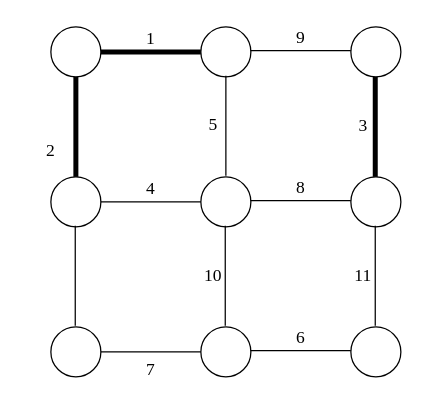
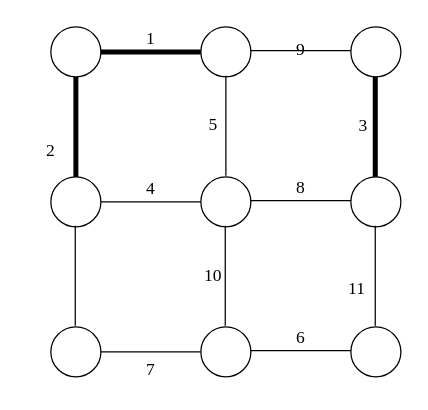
(301, 38) -> (301, 51)
(363, 277) -> (357, 289)
